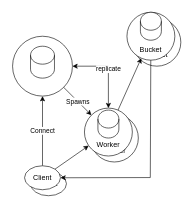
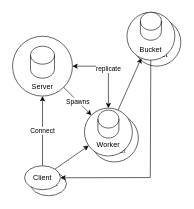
none -> (42, 87)
